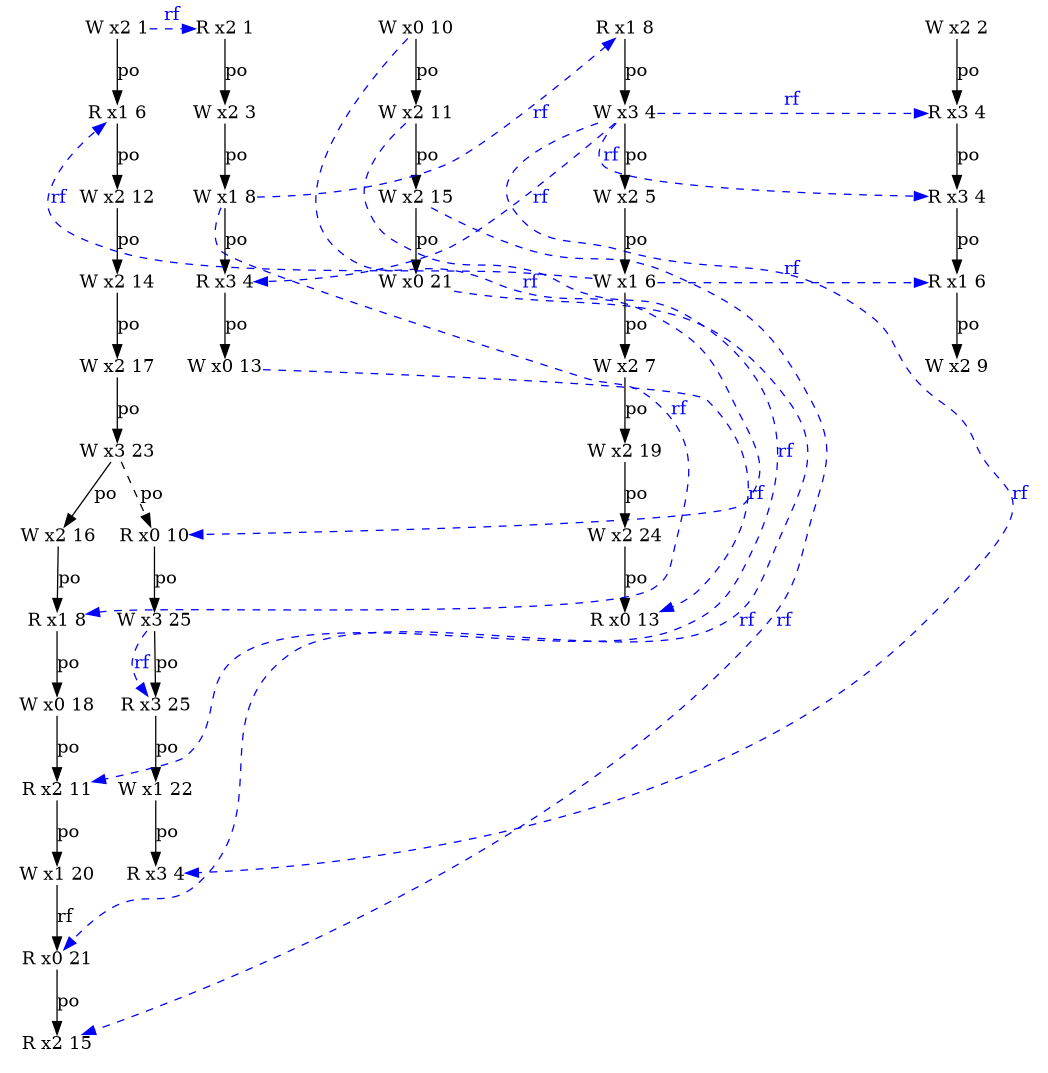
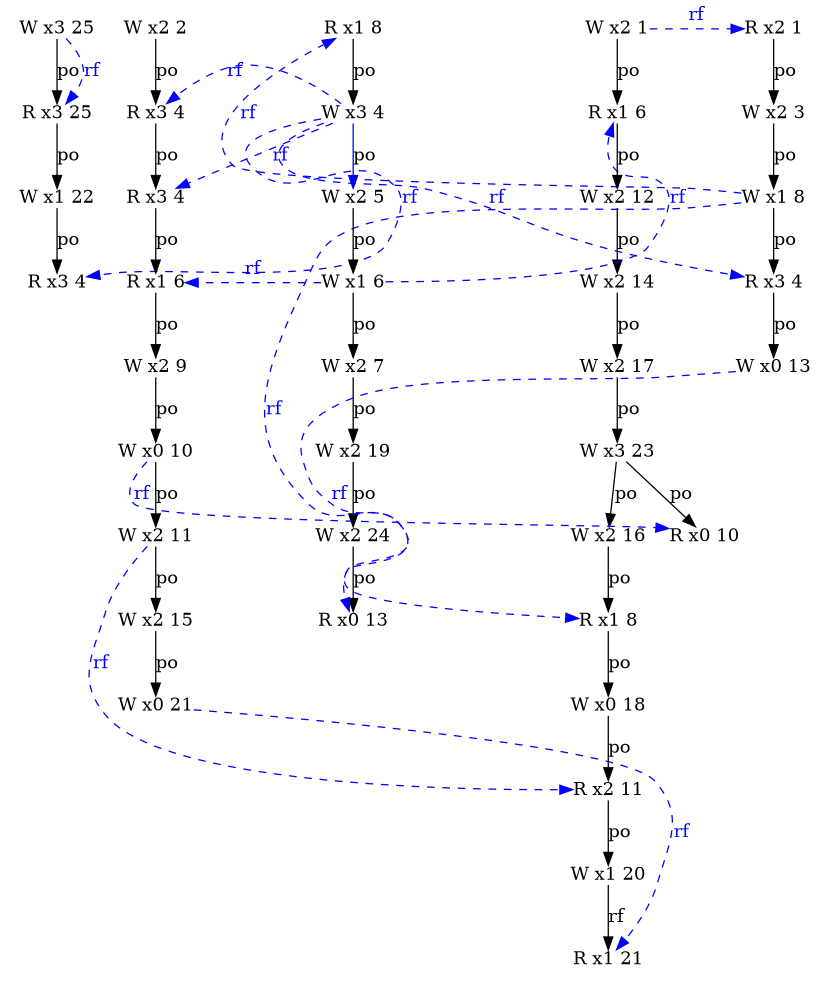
(625, 149) -> (353, 149)
none -> (156, 403)
(133, 488) -> (656, 490)
(154, 572) -> none
(57, 960) -> (608, 960)
(57, 1044) -> none
